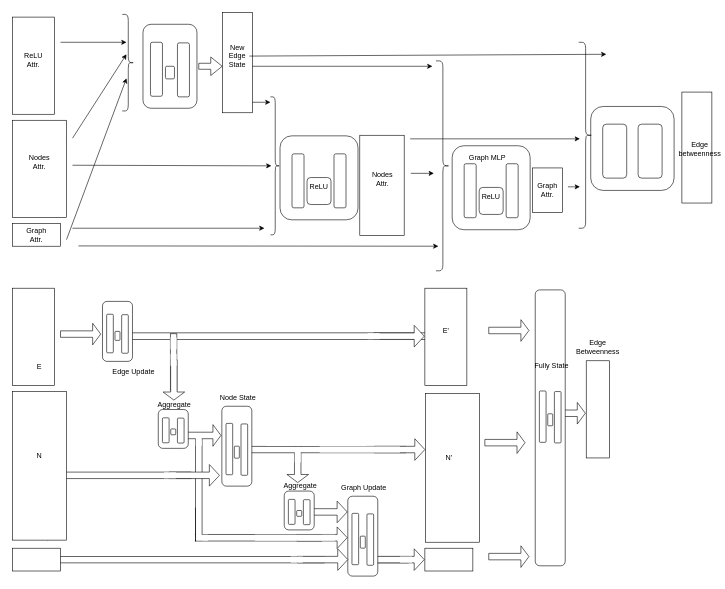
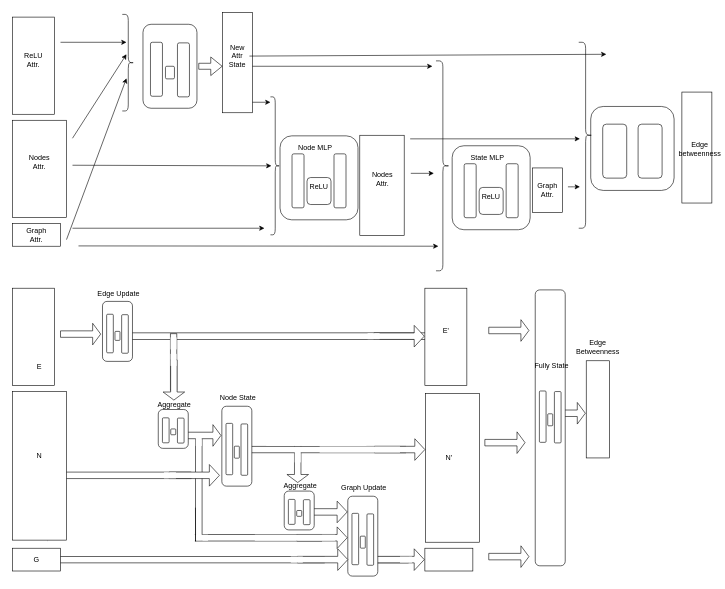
(237, 56) -> (237, 56)
none -> (315, 148)
(488, 158) -> (488, 158)
(134, 372) -> (119, 294)
none -> (36, 560)
